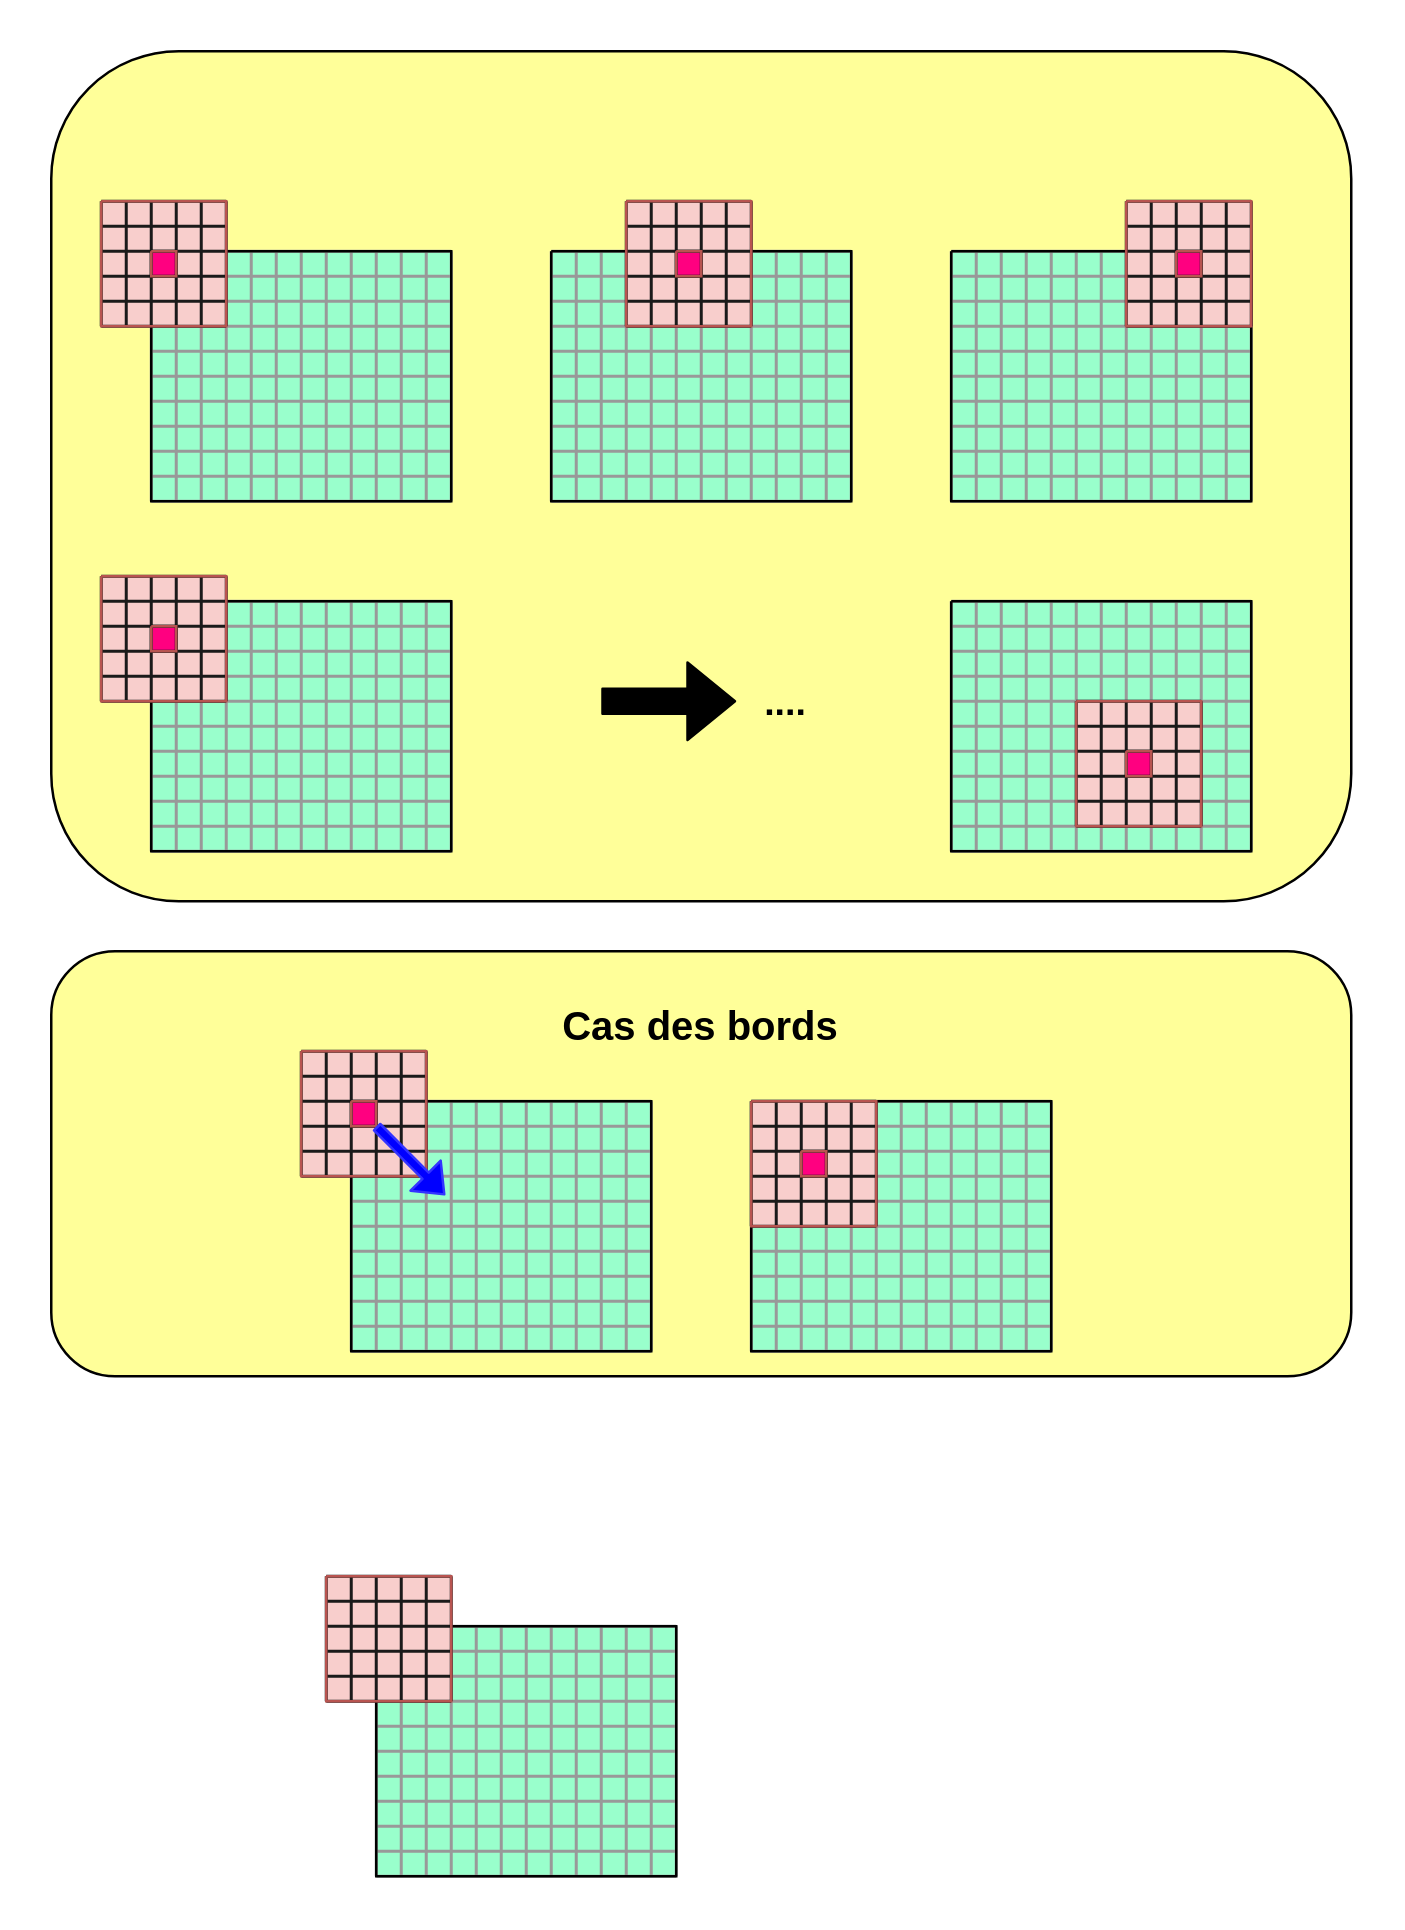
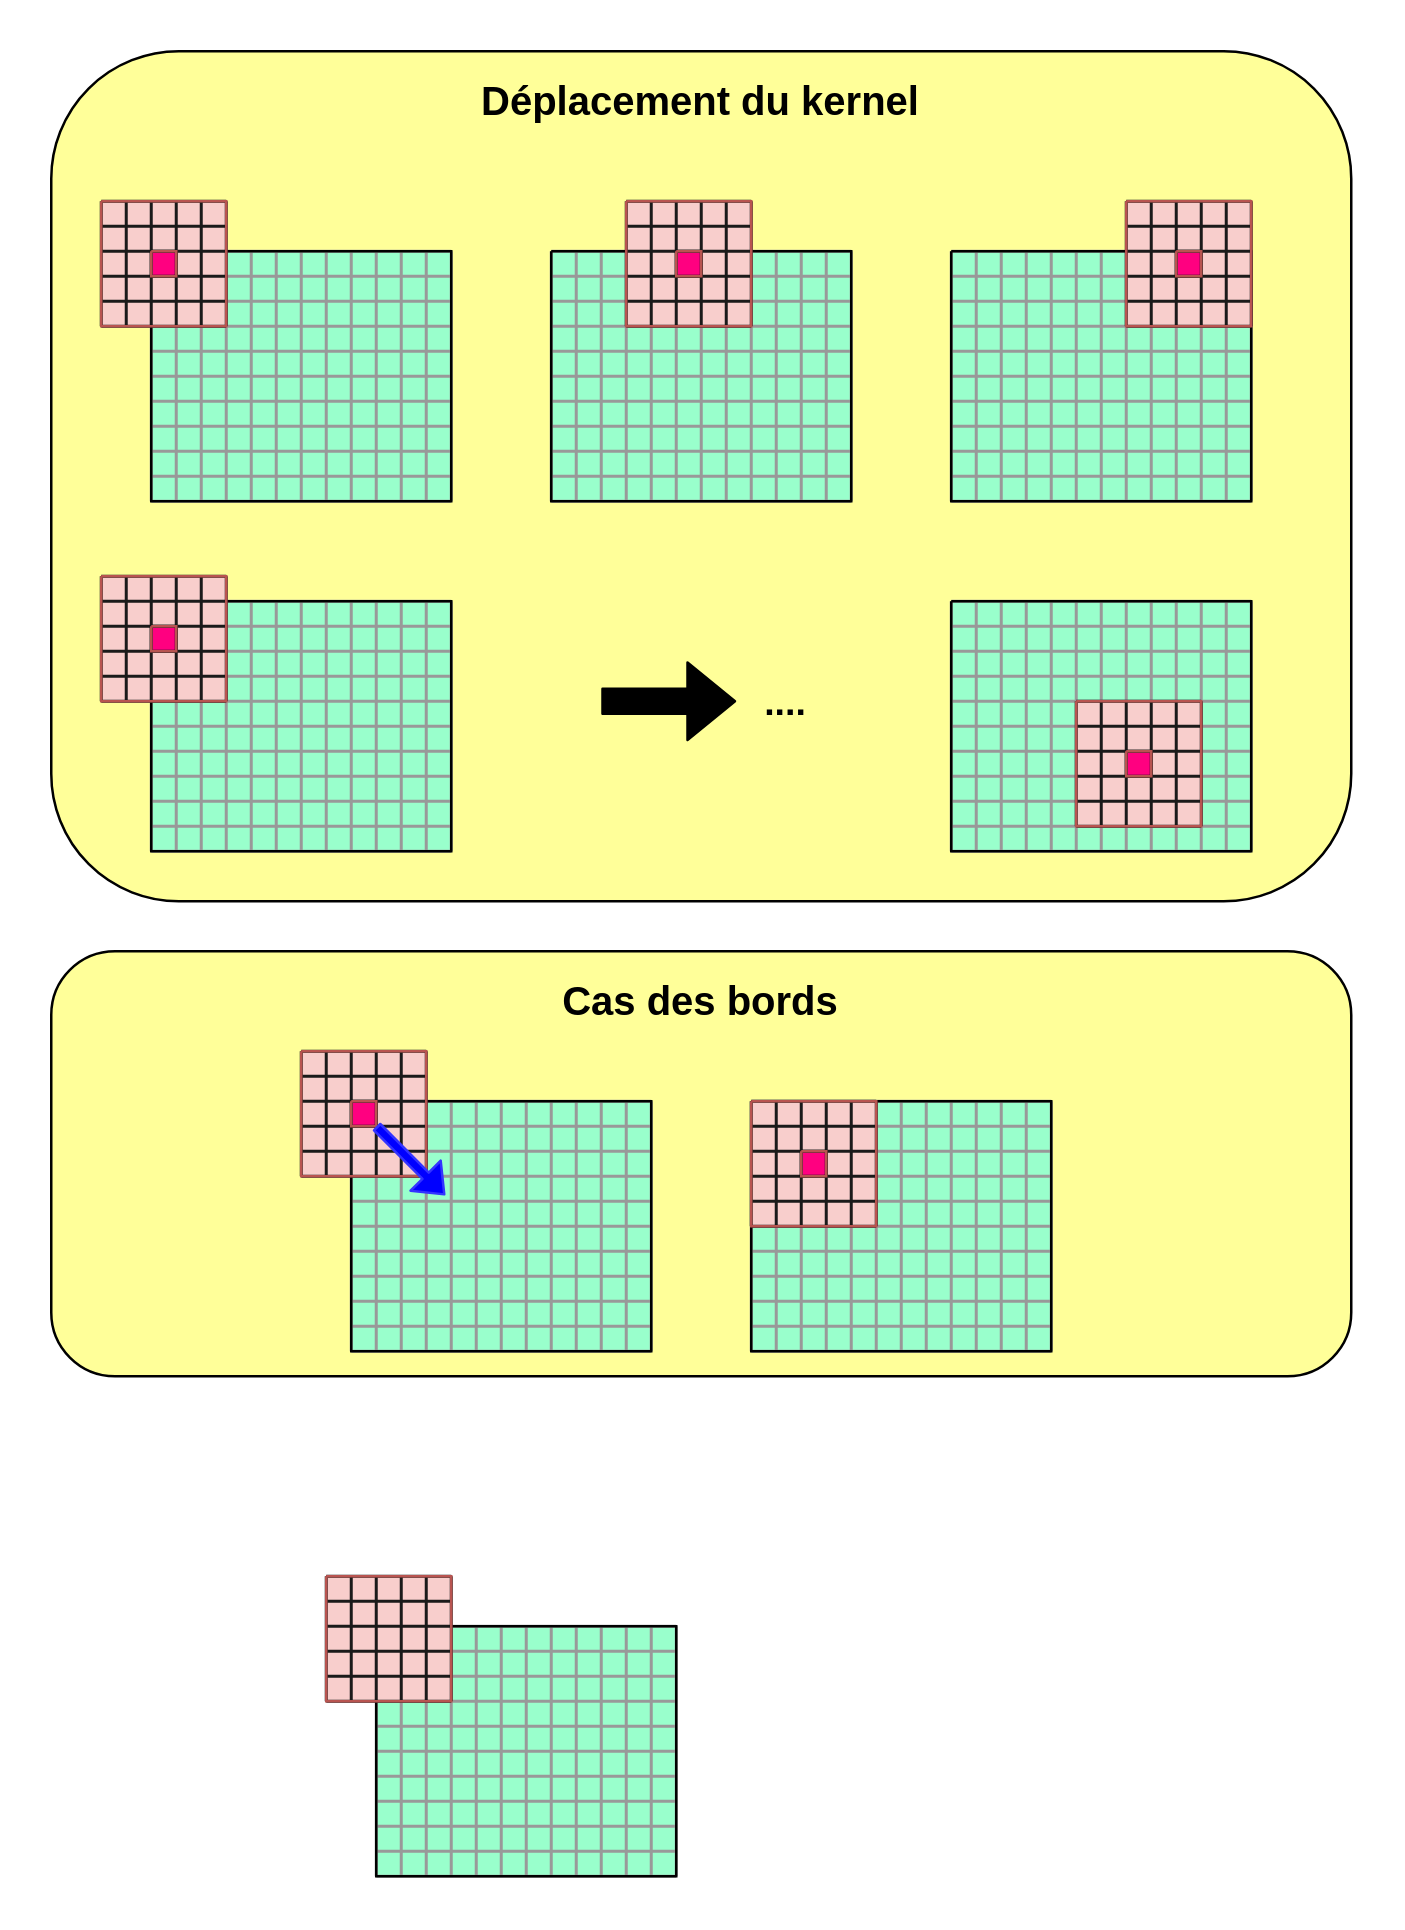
none -> (701, 101)
(701, 1026) -> (701, 1001)
